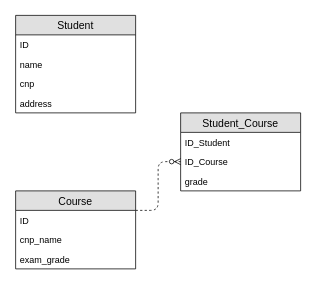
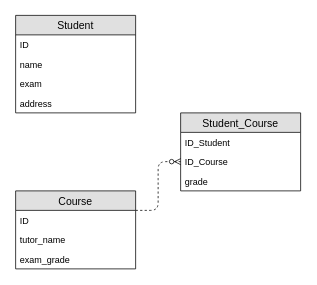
(27, 84) -> (30, 84)
(40, 240) -> (45, 240)
